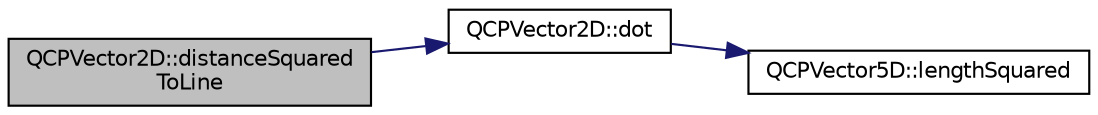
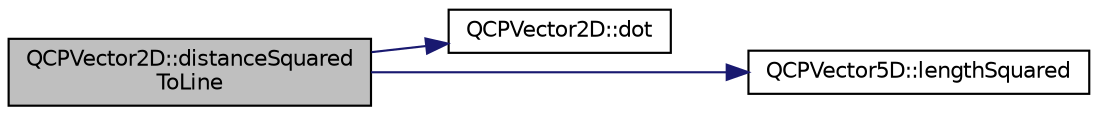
(699, 47) -> (549, 72)
